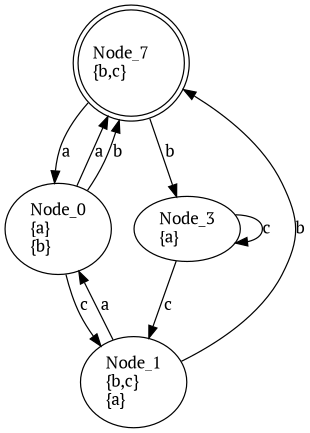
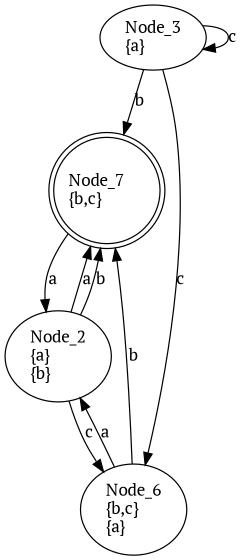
(161, 152) -> (135, 96)
(58, 229) -> (58, 356)
(134, 382) -> (134, 510)
